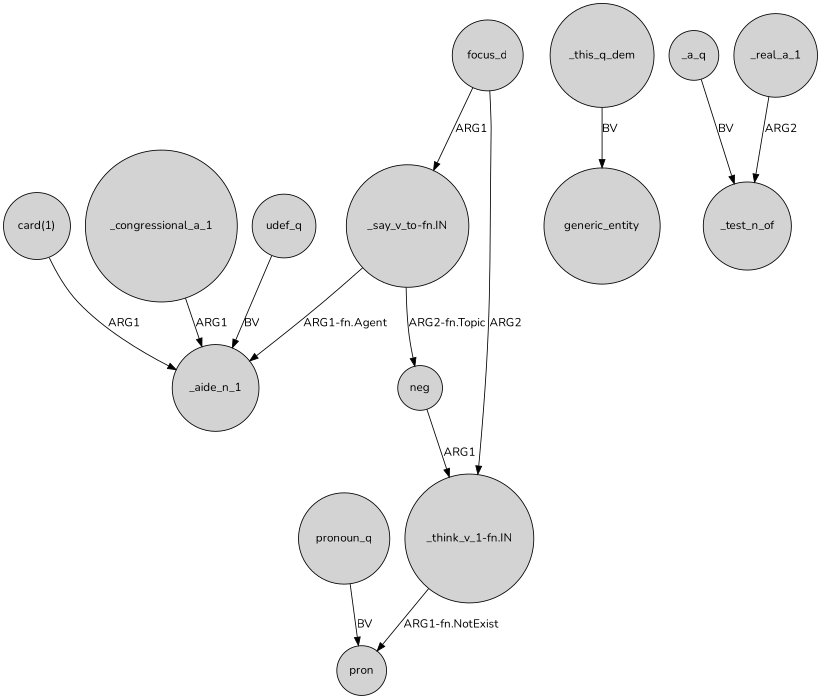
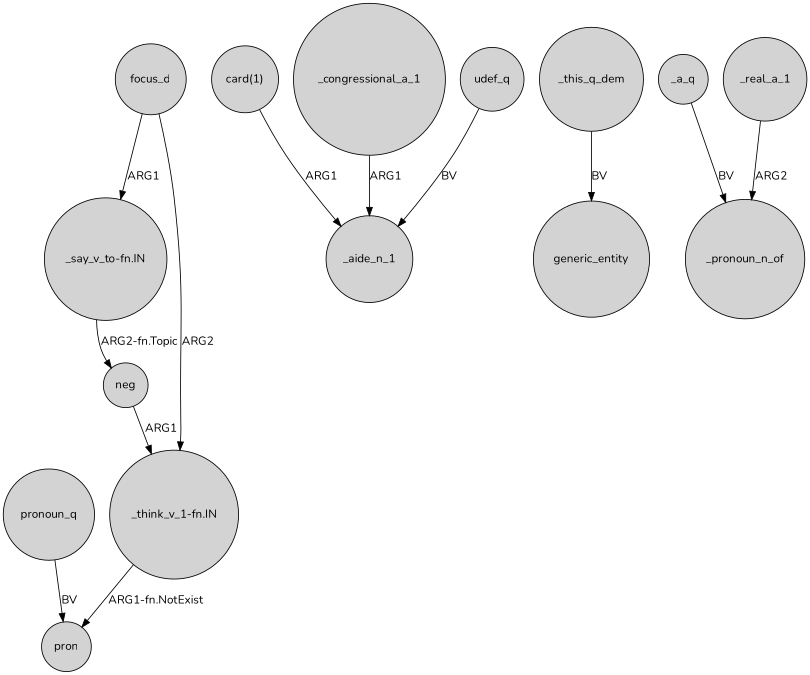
(747, 226) -> (745, 259)
(310, 313) -> none
